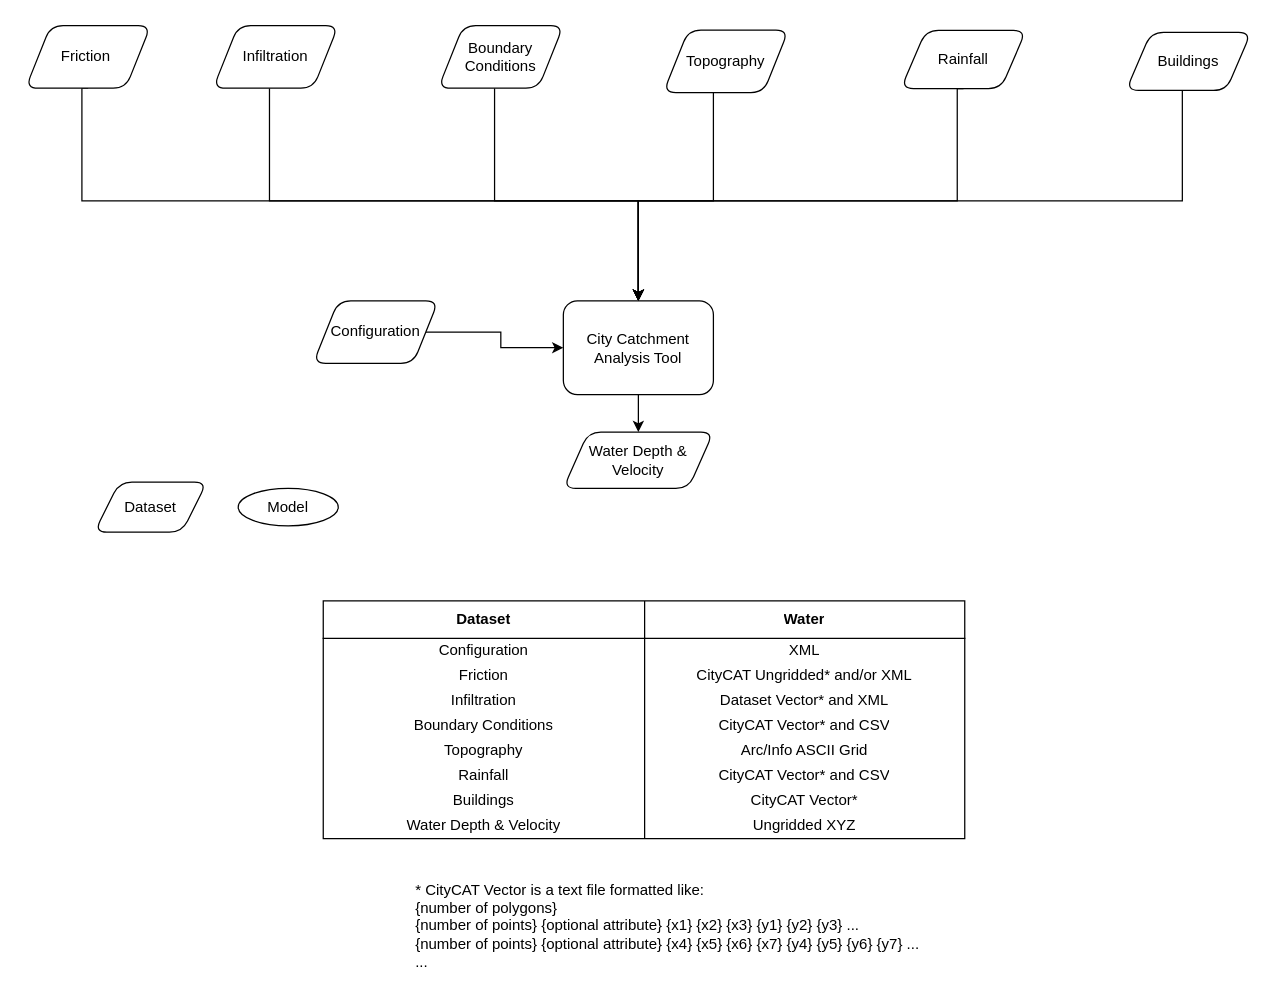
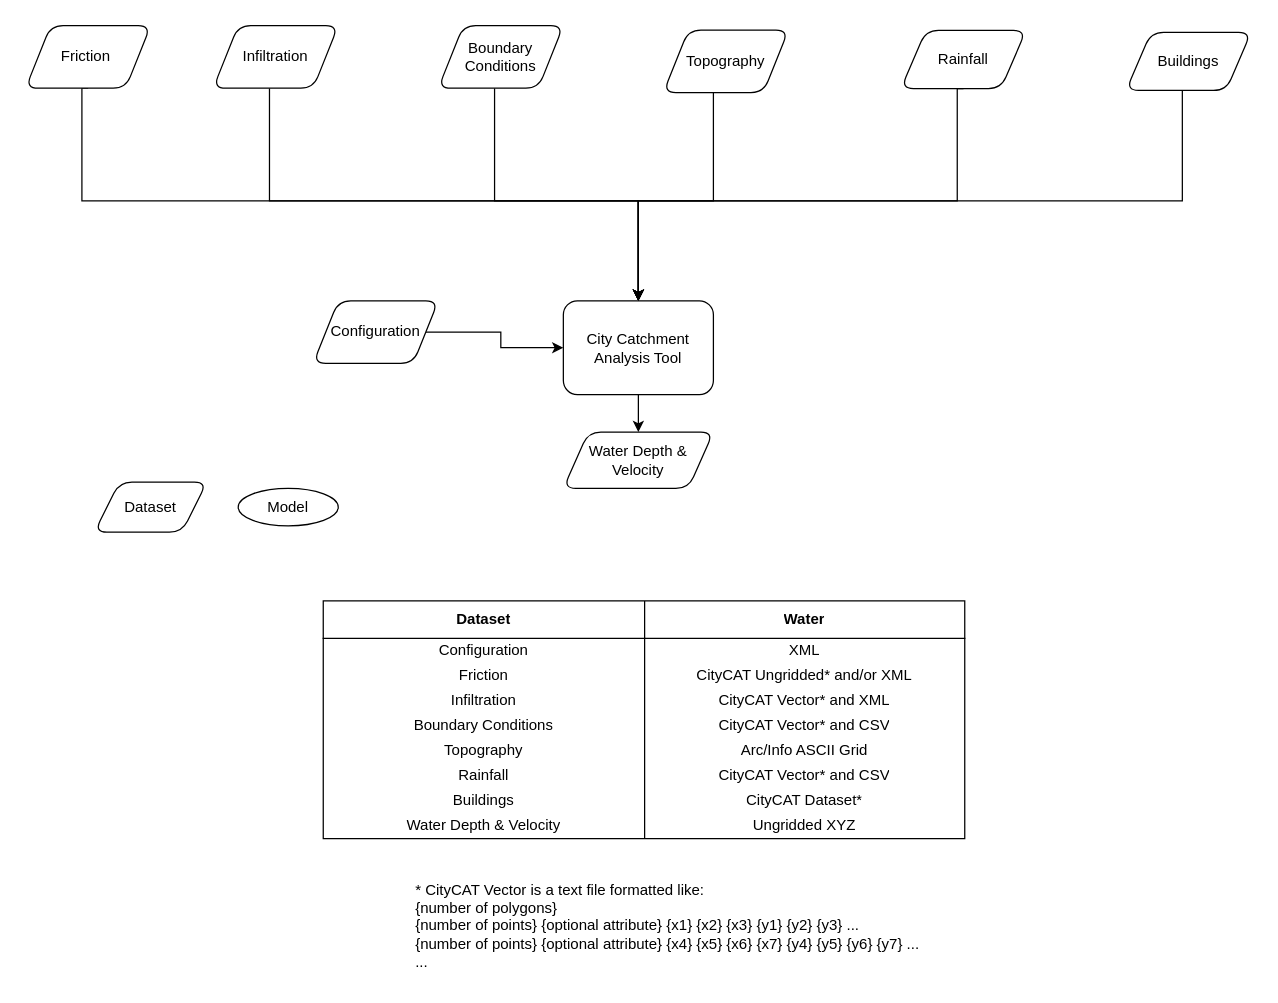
(804, 701) -> (804, 701)
(804, 801) -> (804, 801)
